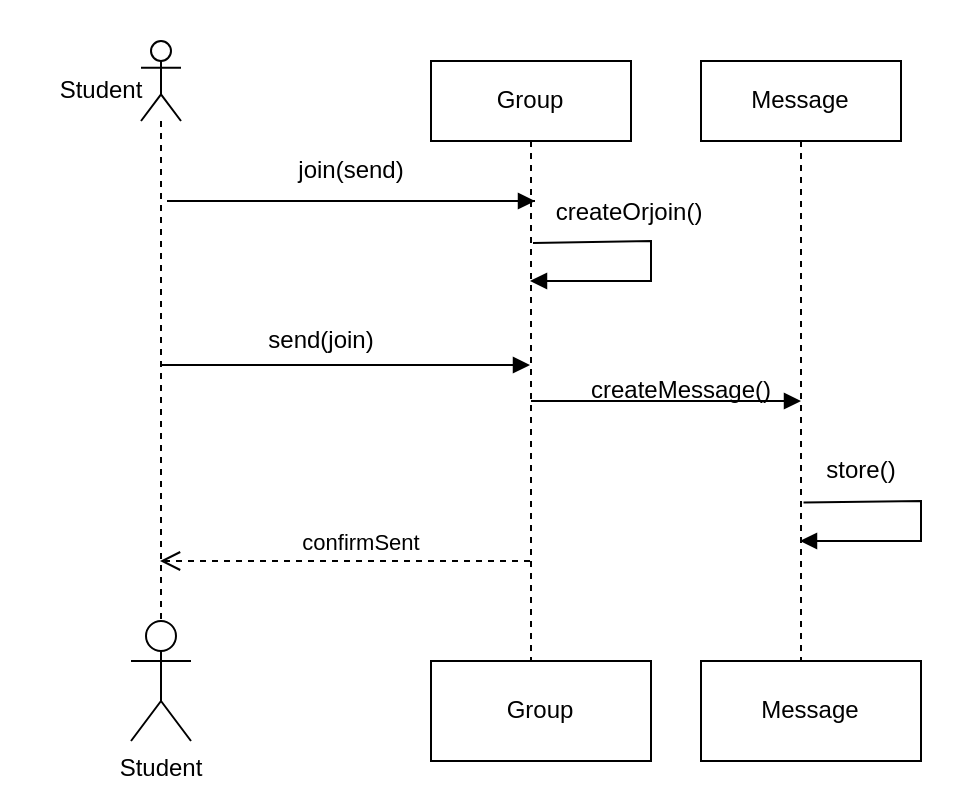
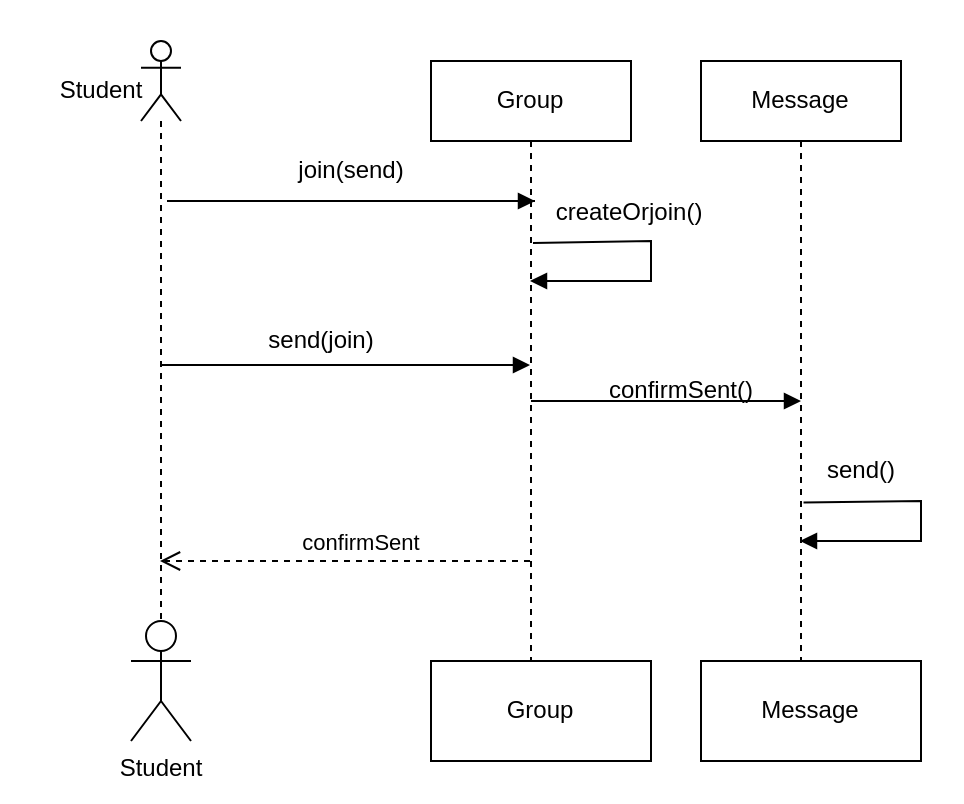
(682, 391) -> (682, 391)
(862, 471) -> (862, 471)
